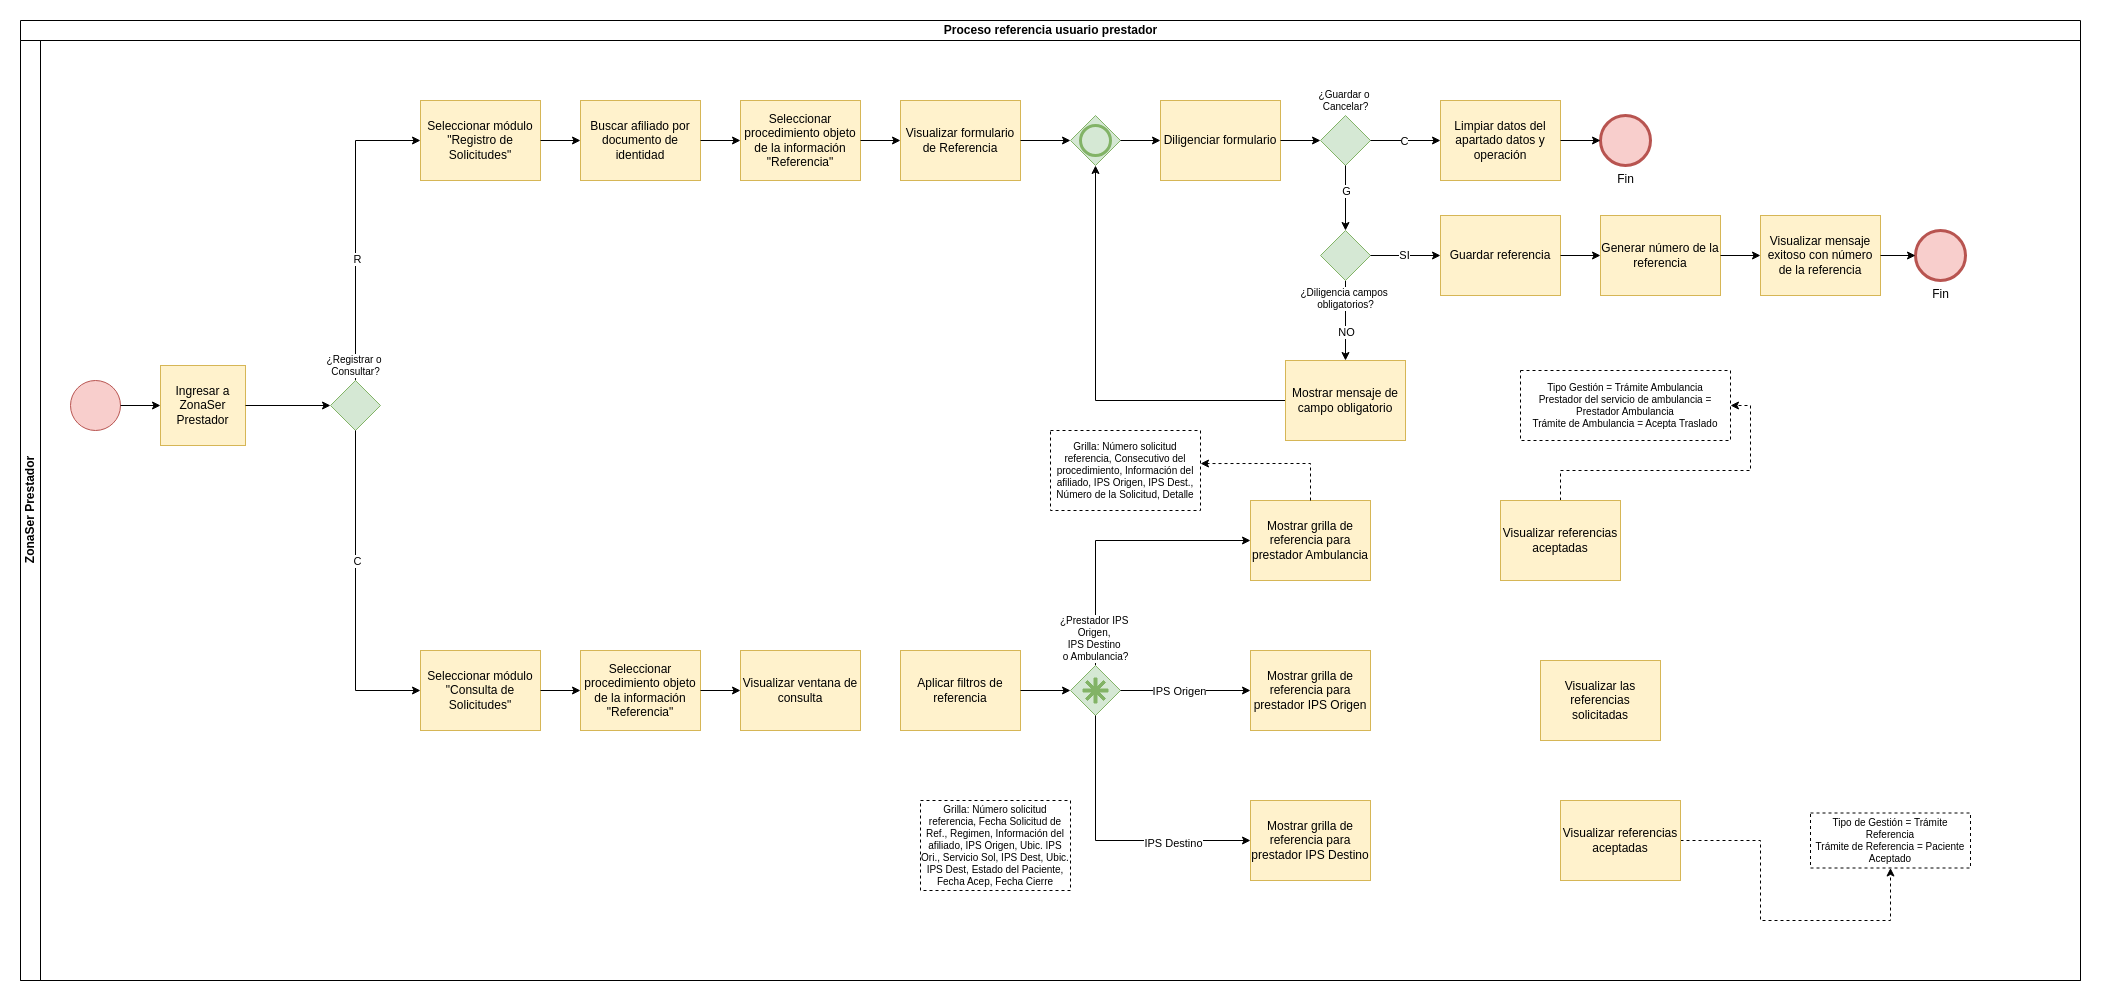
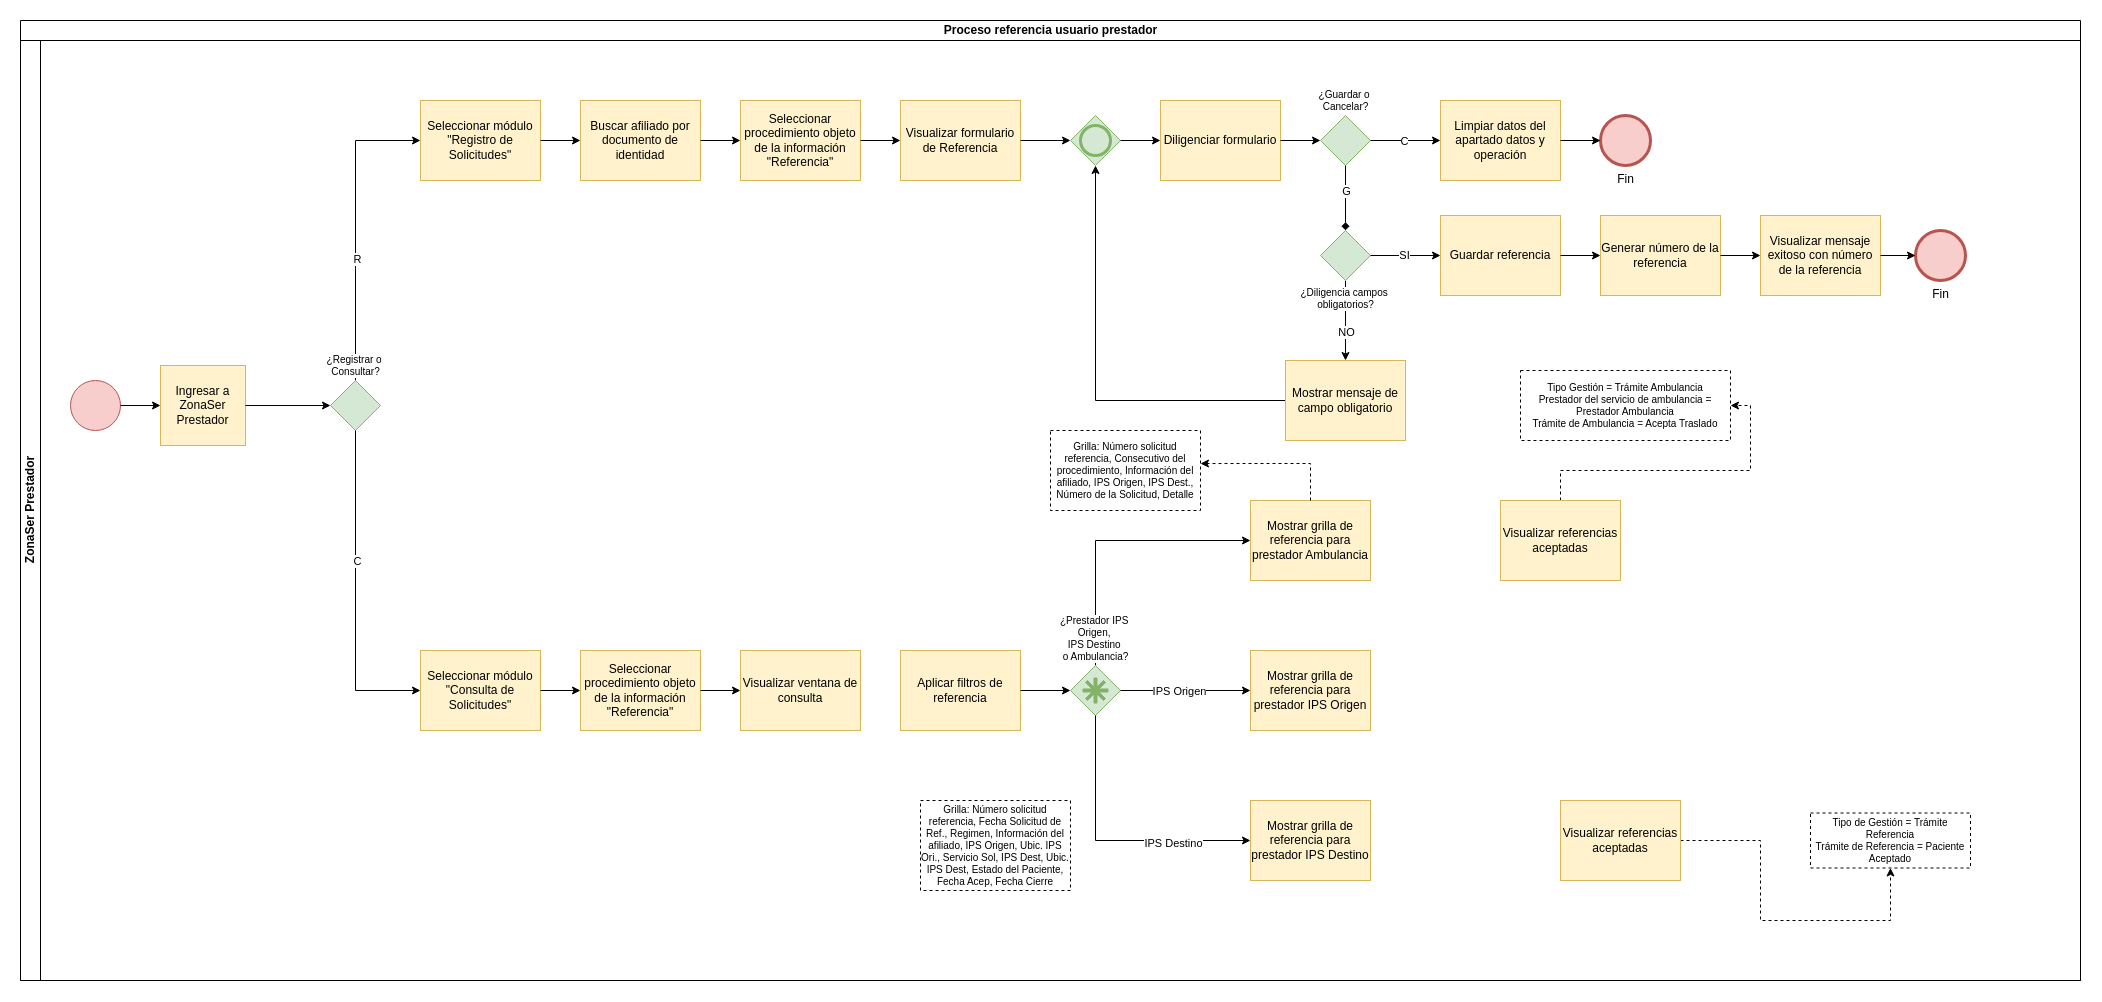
(1346, 222) -> (1346, 221)
(1601, 701) -> none
